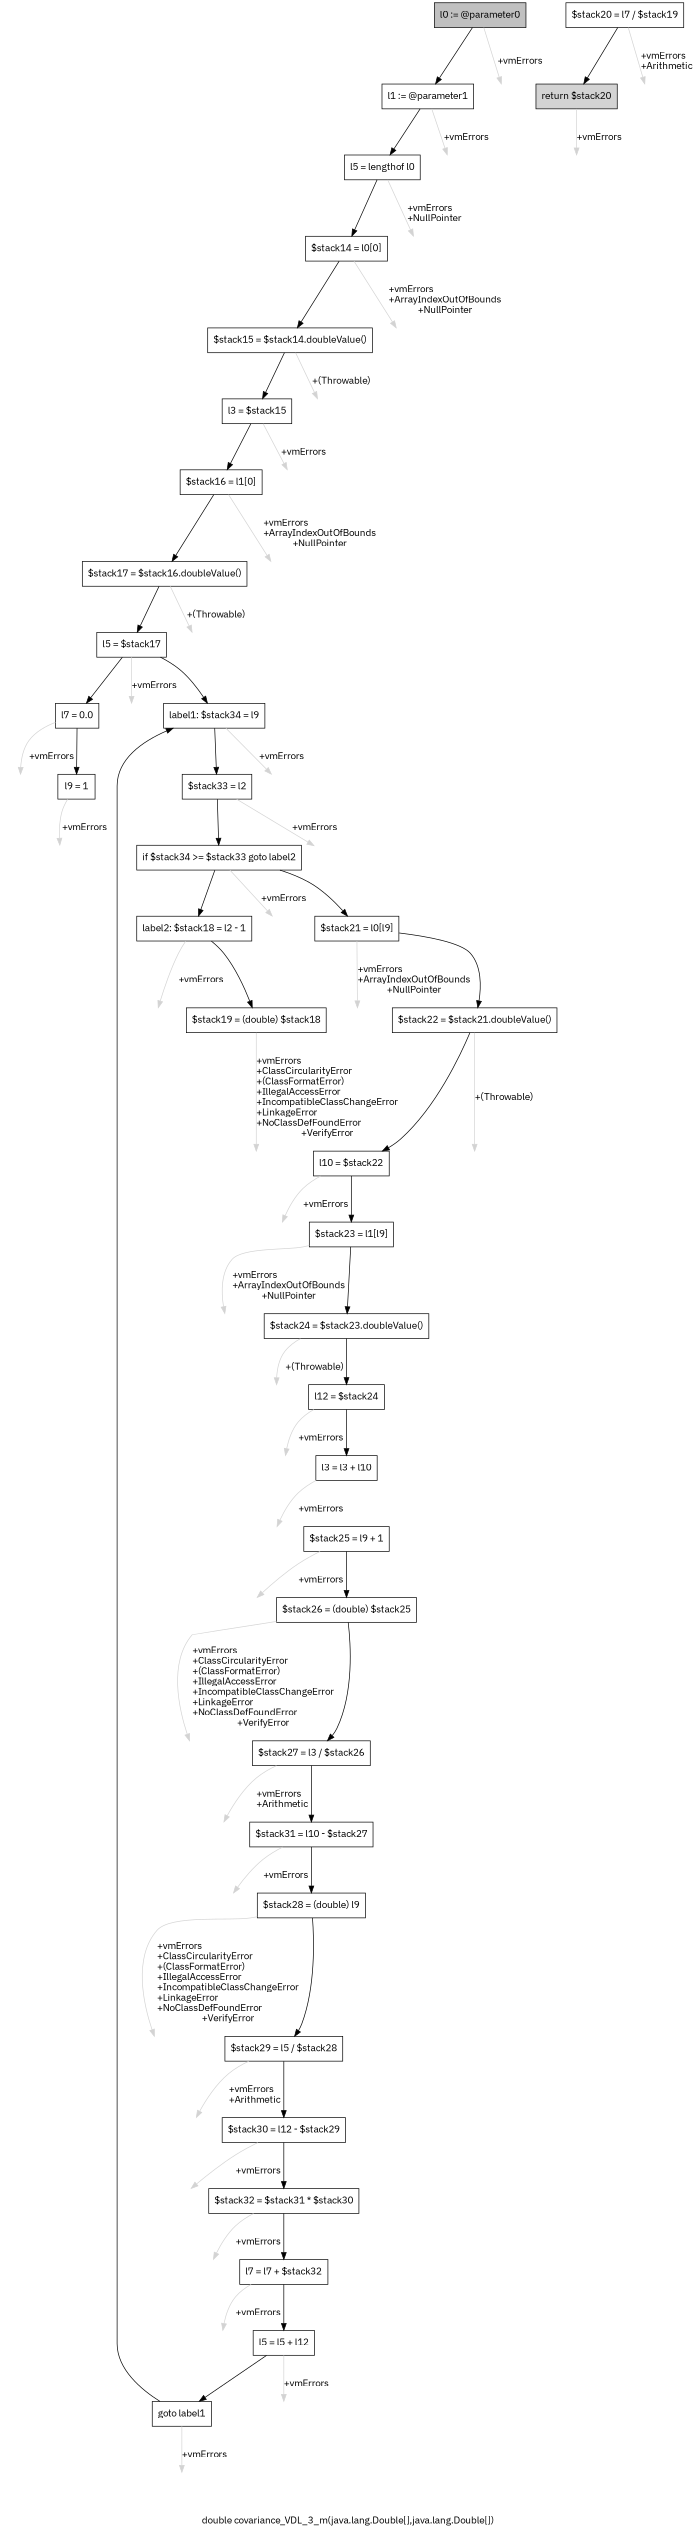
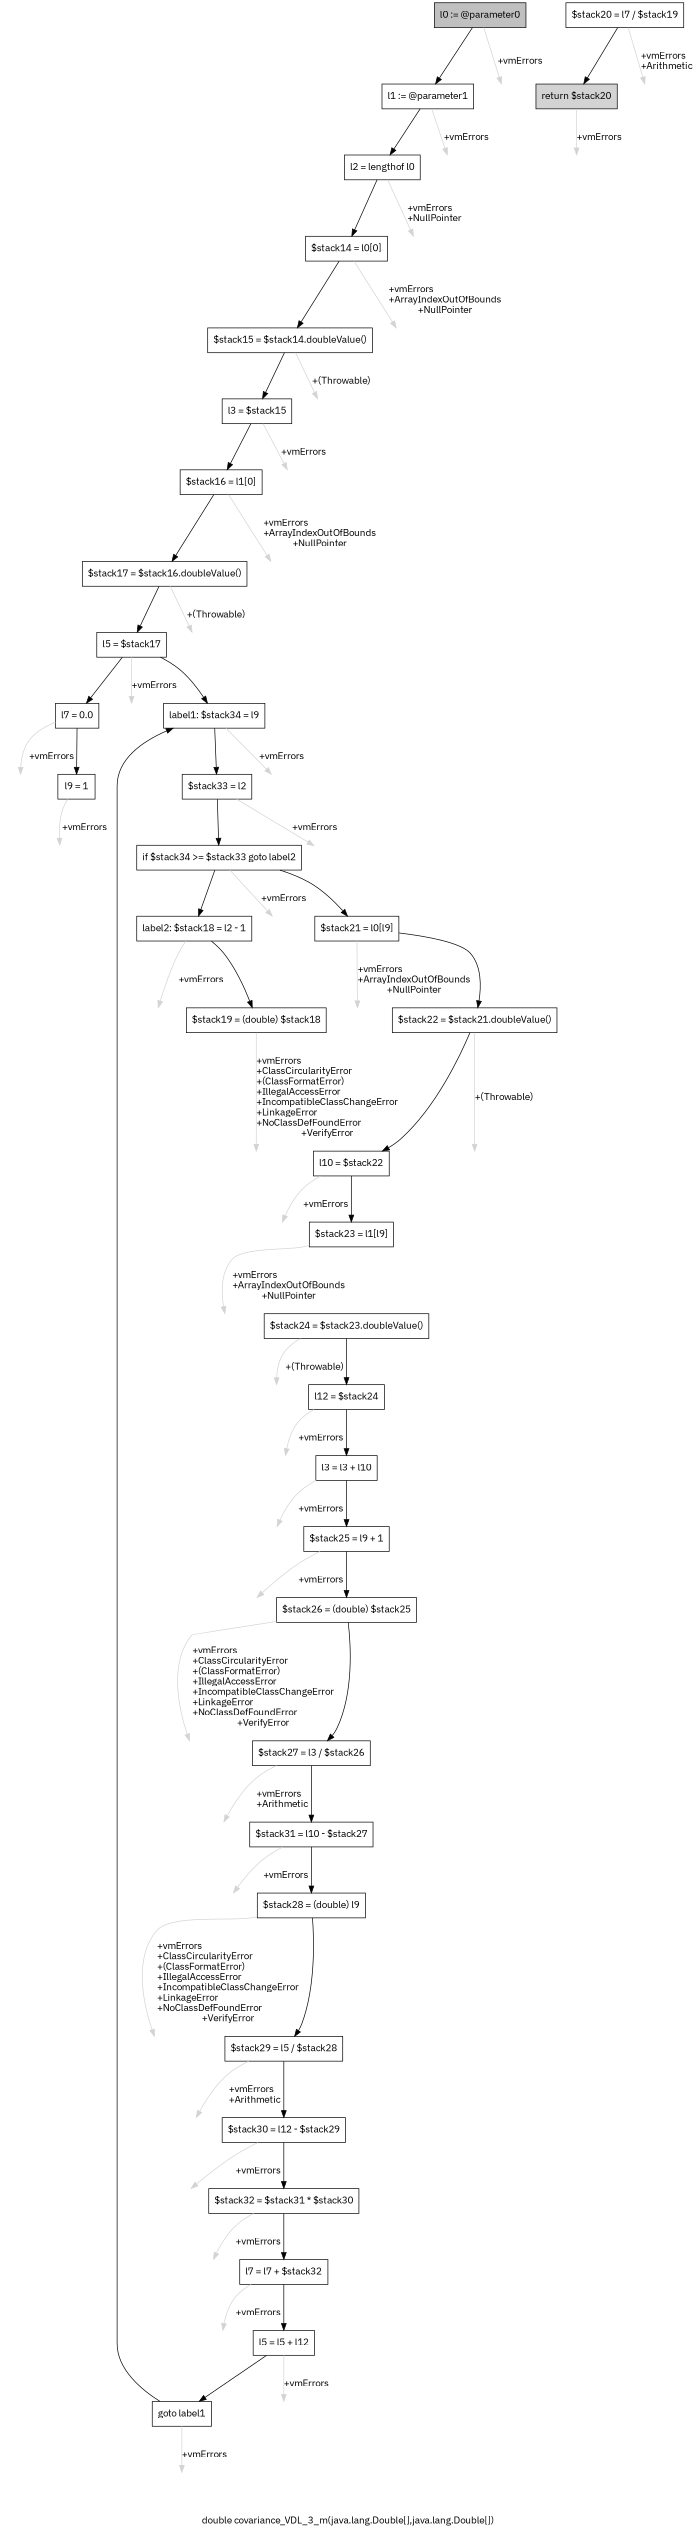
(382, 167) -> (382, 167)
(349, 1277) -> none
none -> (347, 1500)
